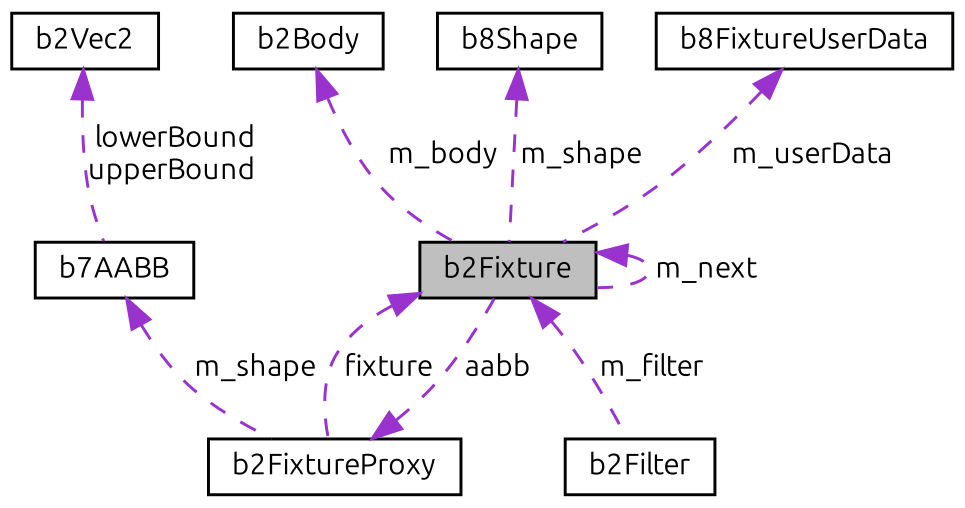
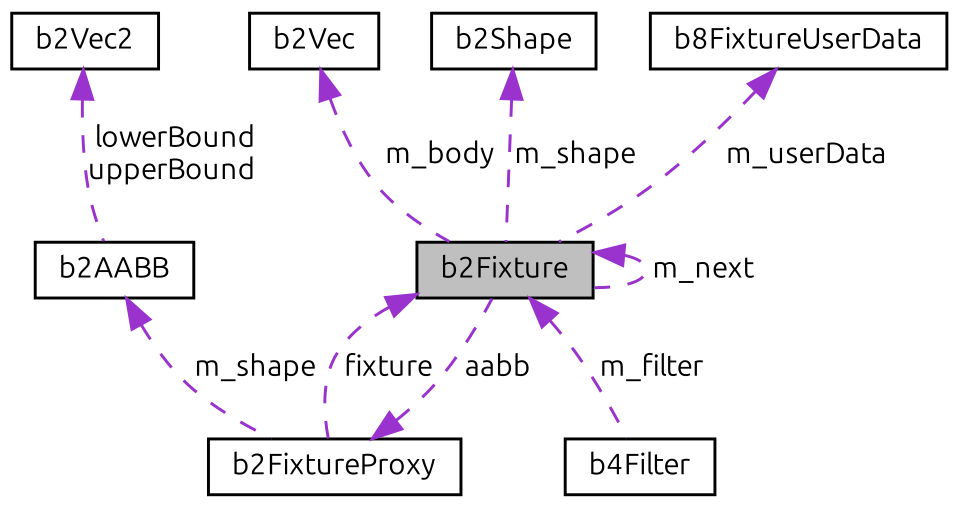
(308, 41) -> (314, 41)
(520, 41) -> (514, 41)
(115, 270) -> (115, 270)
(640, 467) -> (640, 467)
